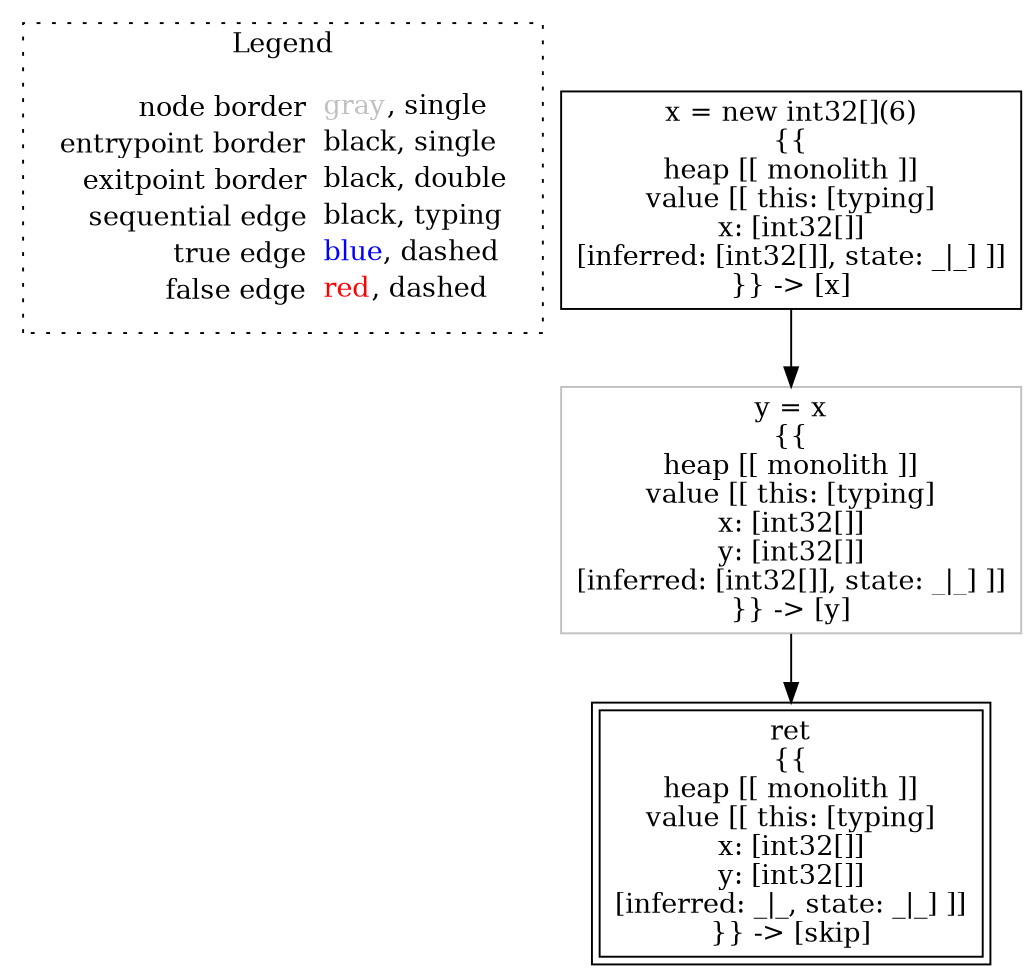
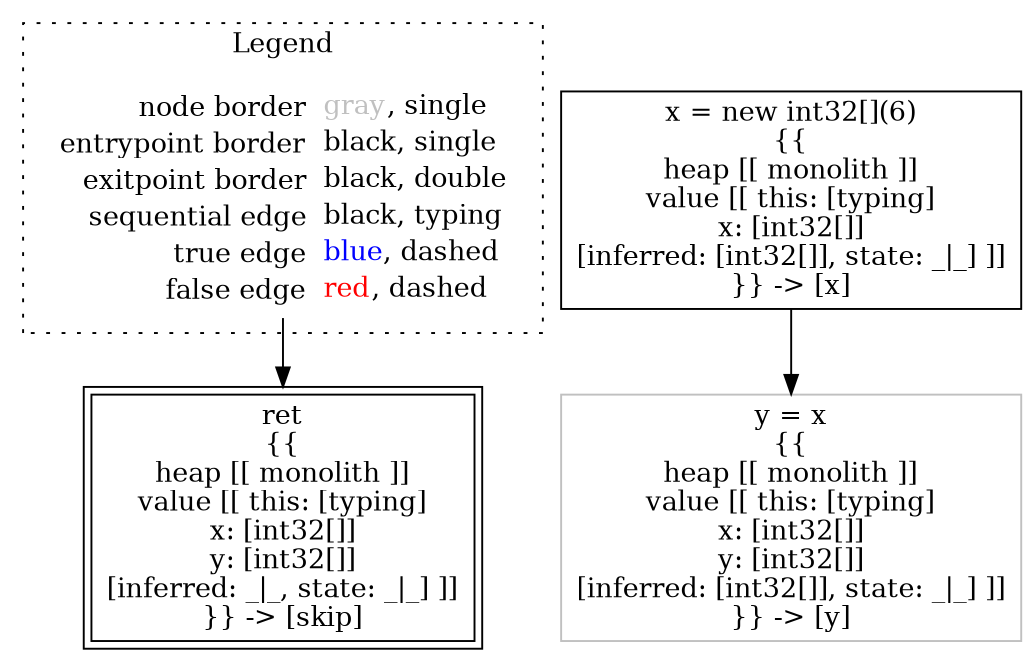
(791, 658) -> (283, 345)
